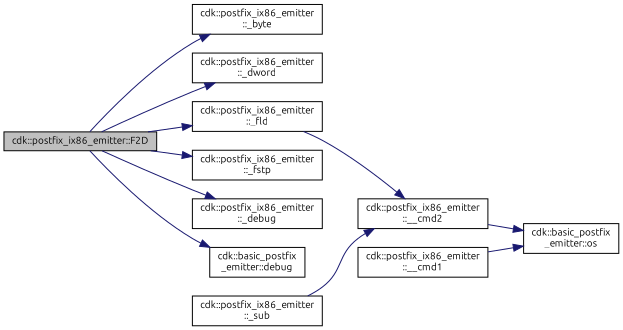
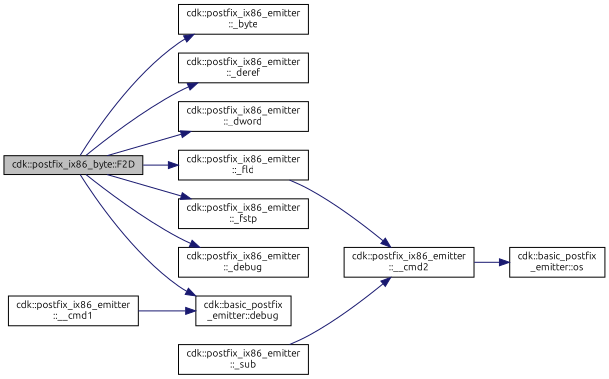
none -> (243, 68)
(80, 141) -> (73, 165)
(501, 250) -> (162, 311)
